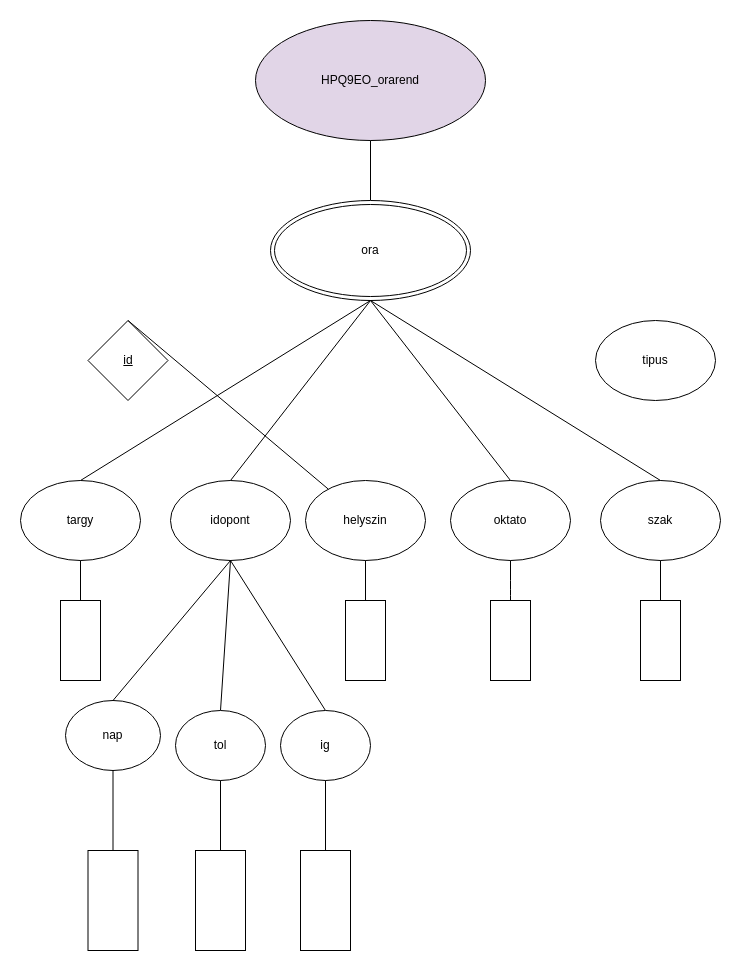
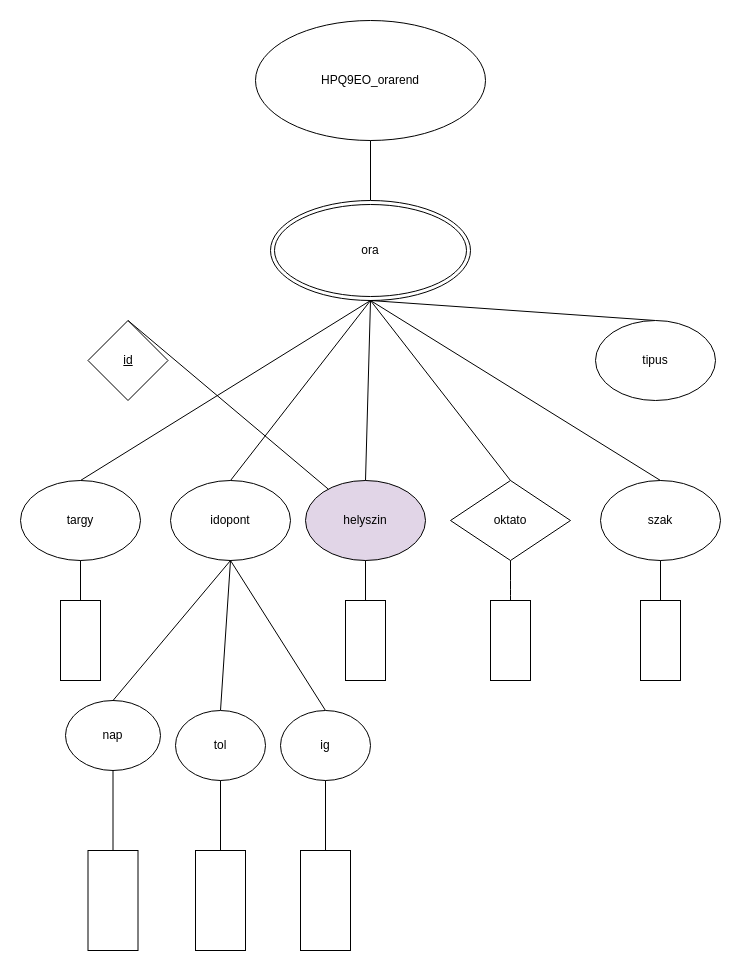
(371, 81) -> (371, 81)
none -> (513, 310)
none -> (368, 393)
(366, 521) -> (366, 521)
(511, 521) -> (511, 521)
